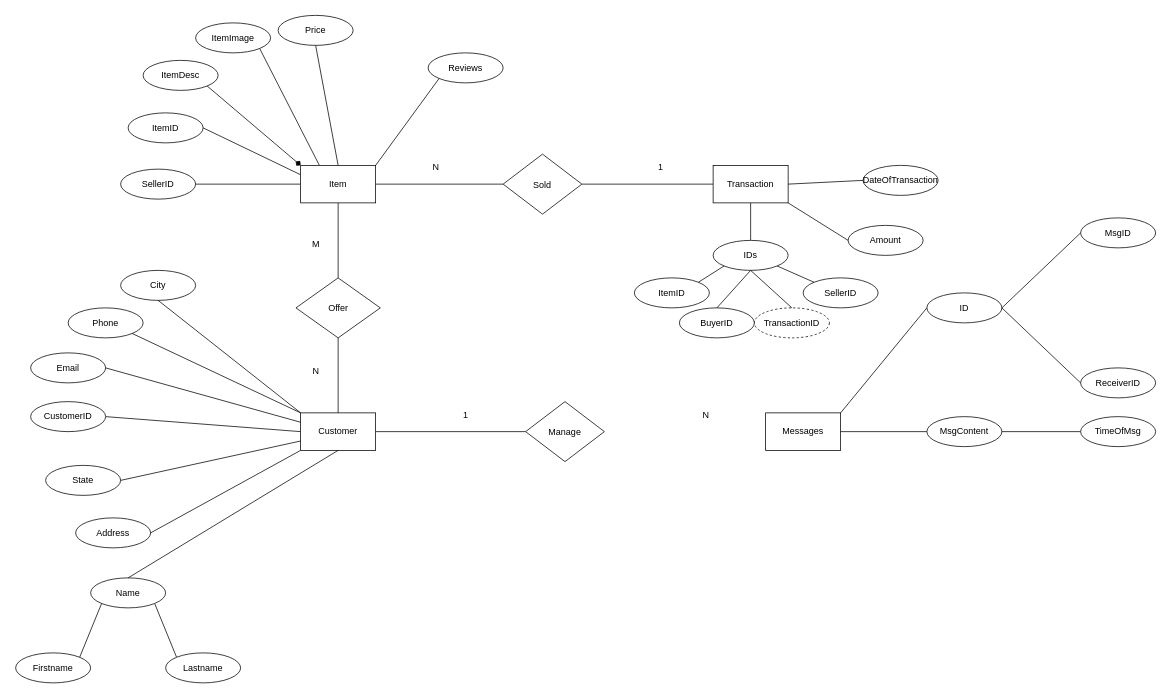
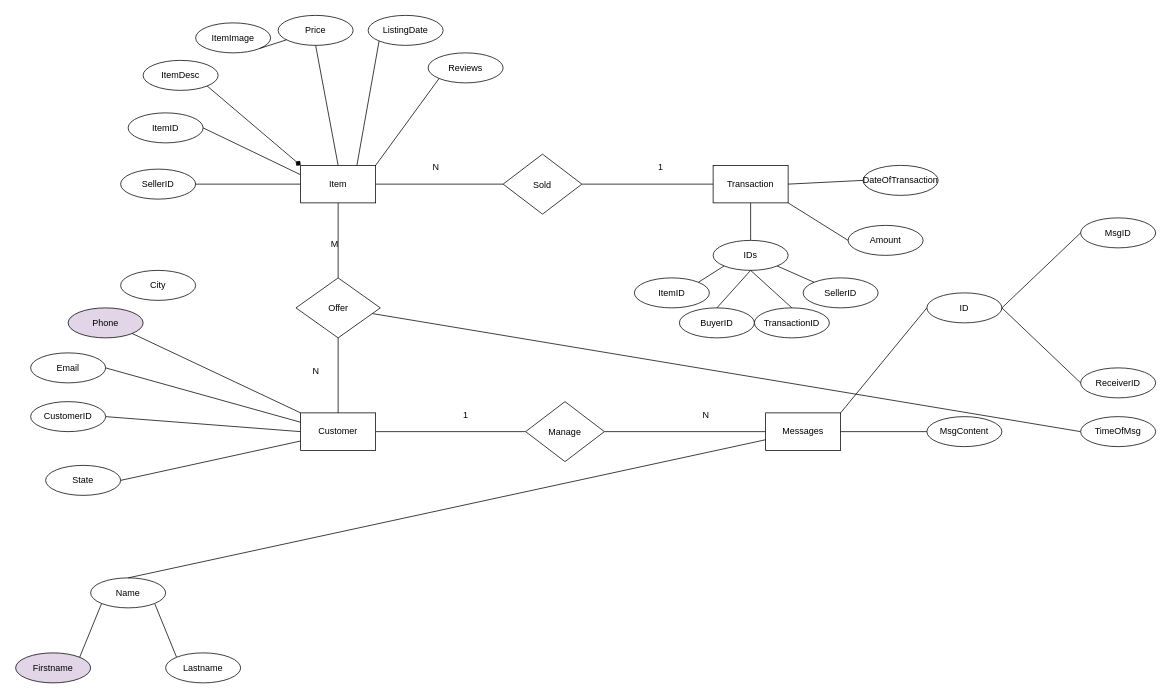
none -> (405, 30)
none -> (368, 103)
(289, 106) -> (273, 44)
(315, 244) -> (334, 244)
(105, 323) -> (105, 323)
(792, 323) -> (792, 323)
(226, 354) -> none
none -> (684, 432)
(1040, 432) -> (725, 372)
(225, 492) -> none
(232, 514) -> (447, 509)
(113, 533) -> none
(53, 668) -> (53, 668)
